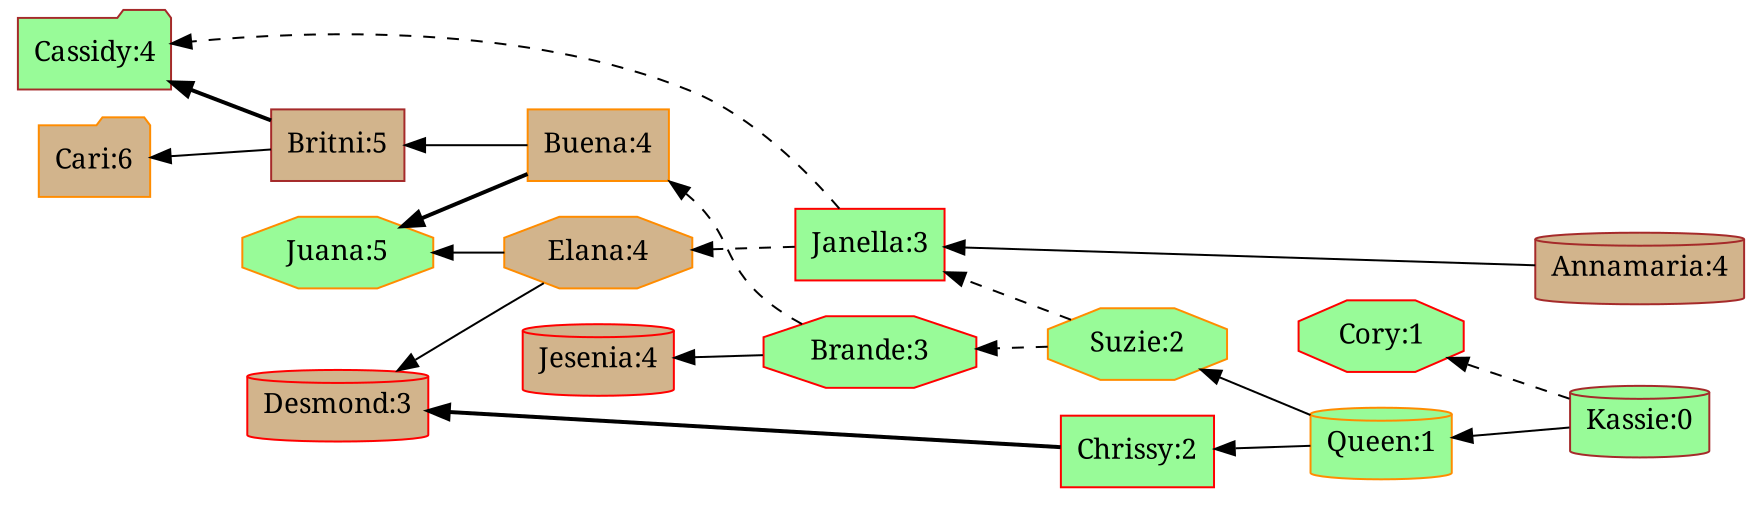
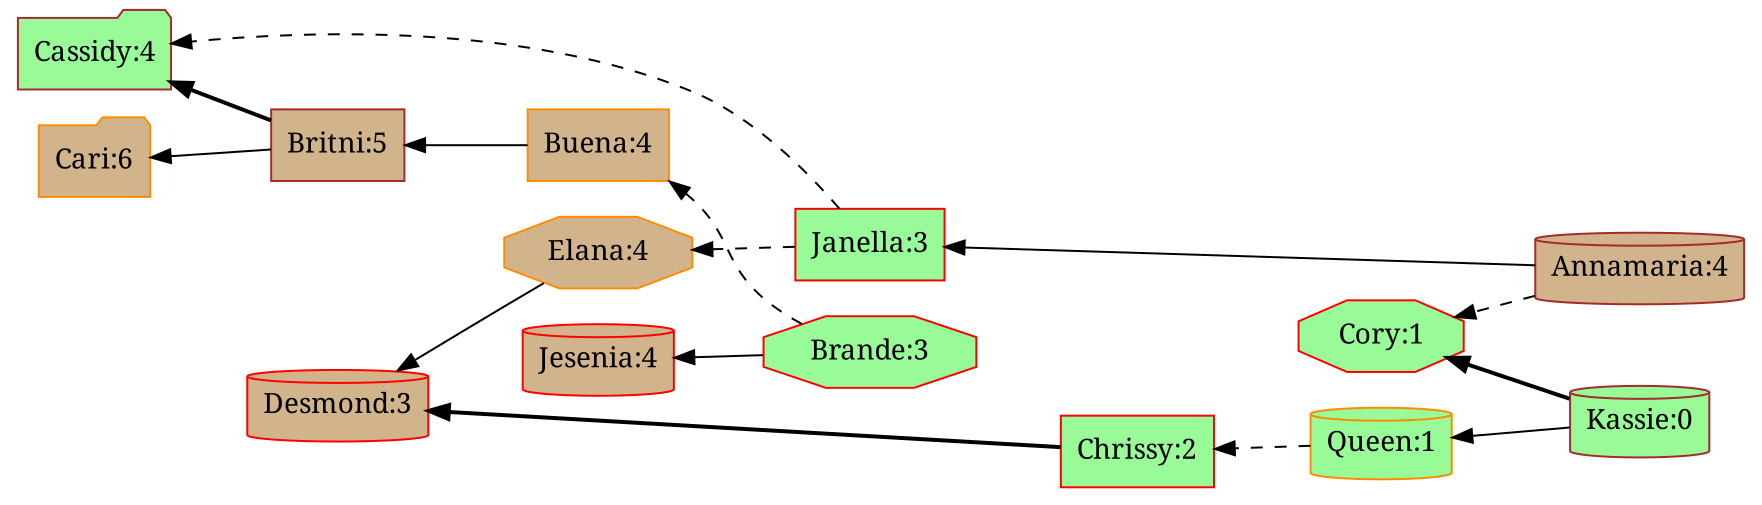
(338, 253) -> none
none -> (1505, 304)
(1137, 344) -> none
(1518, 382) -> (1518, 382)
(1273, 447) -> (1273, 447)
